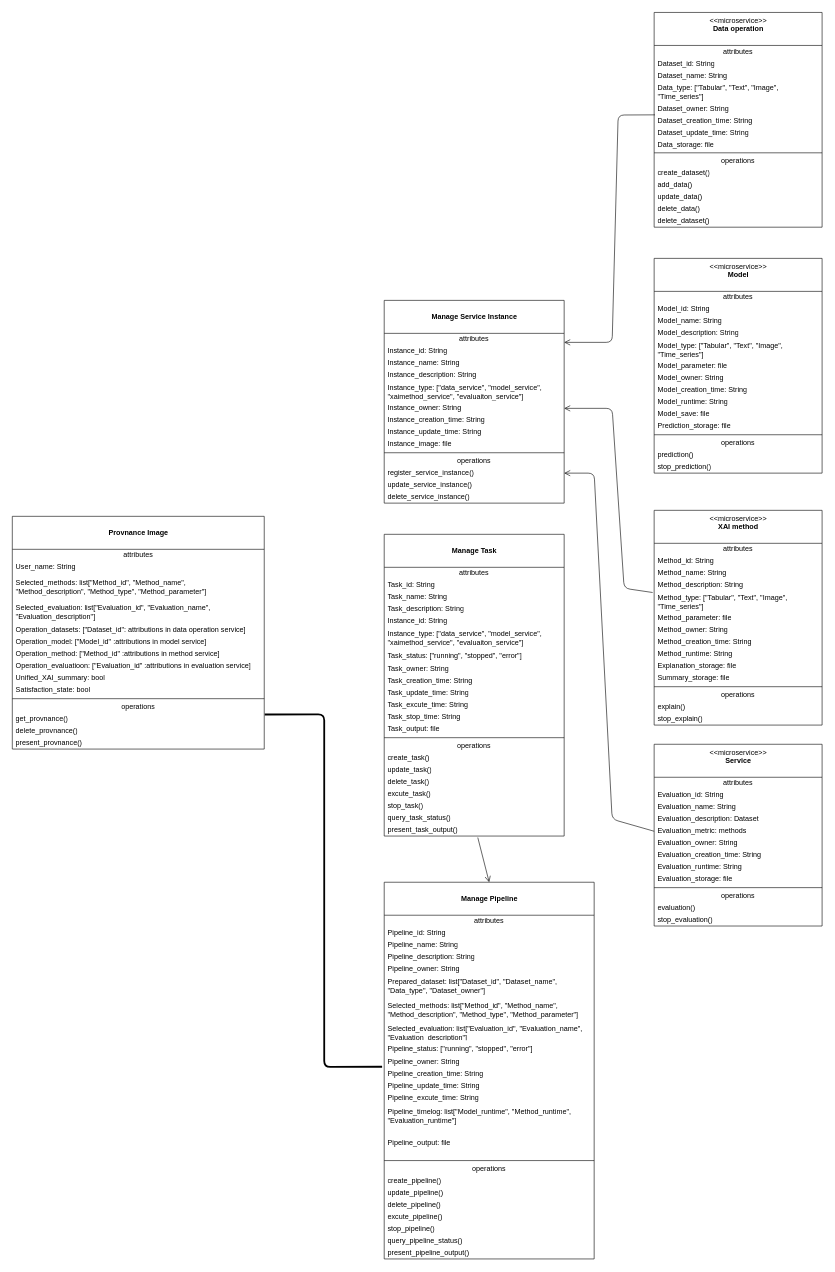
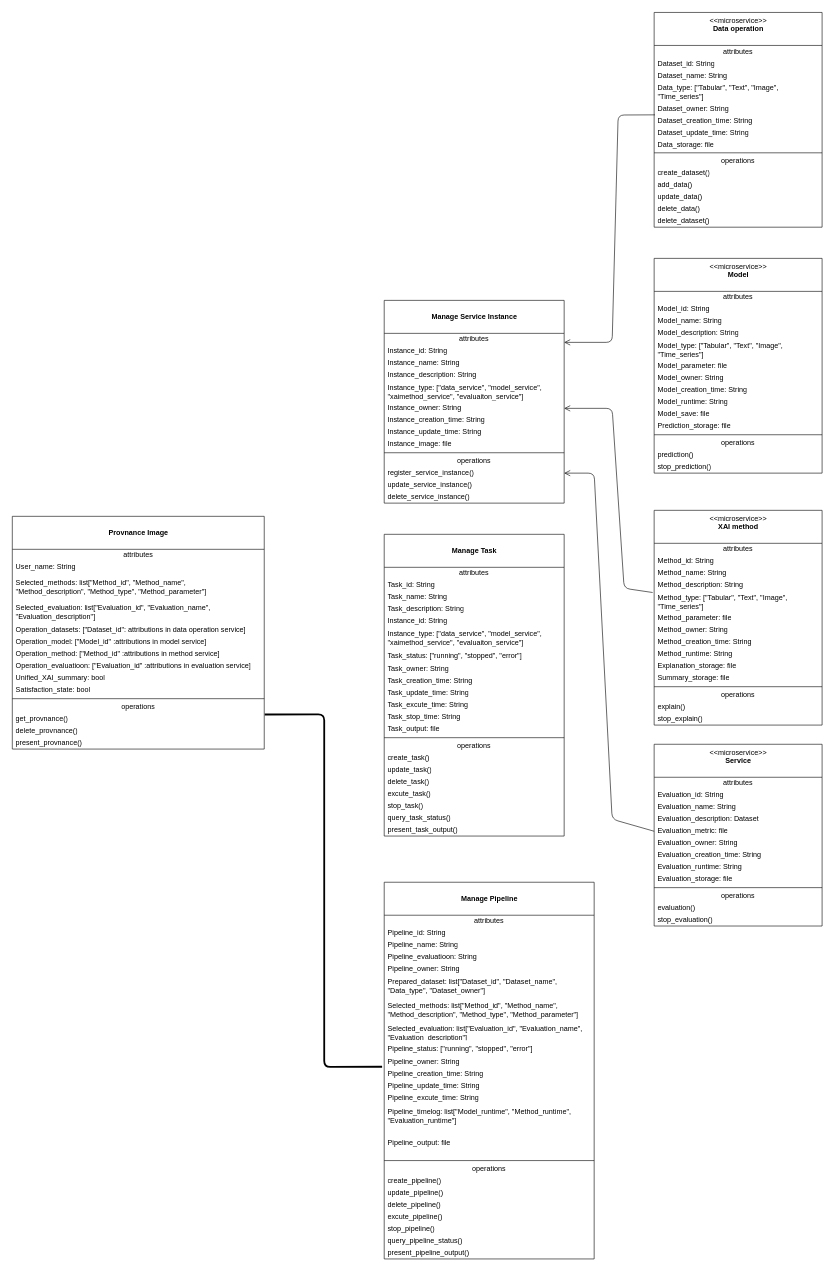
(706, 831) -> (698, 831)
(483, 859) -> none
(437, 957) -> (437, 957)
